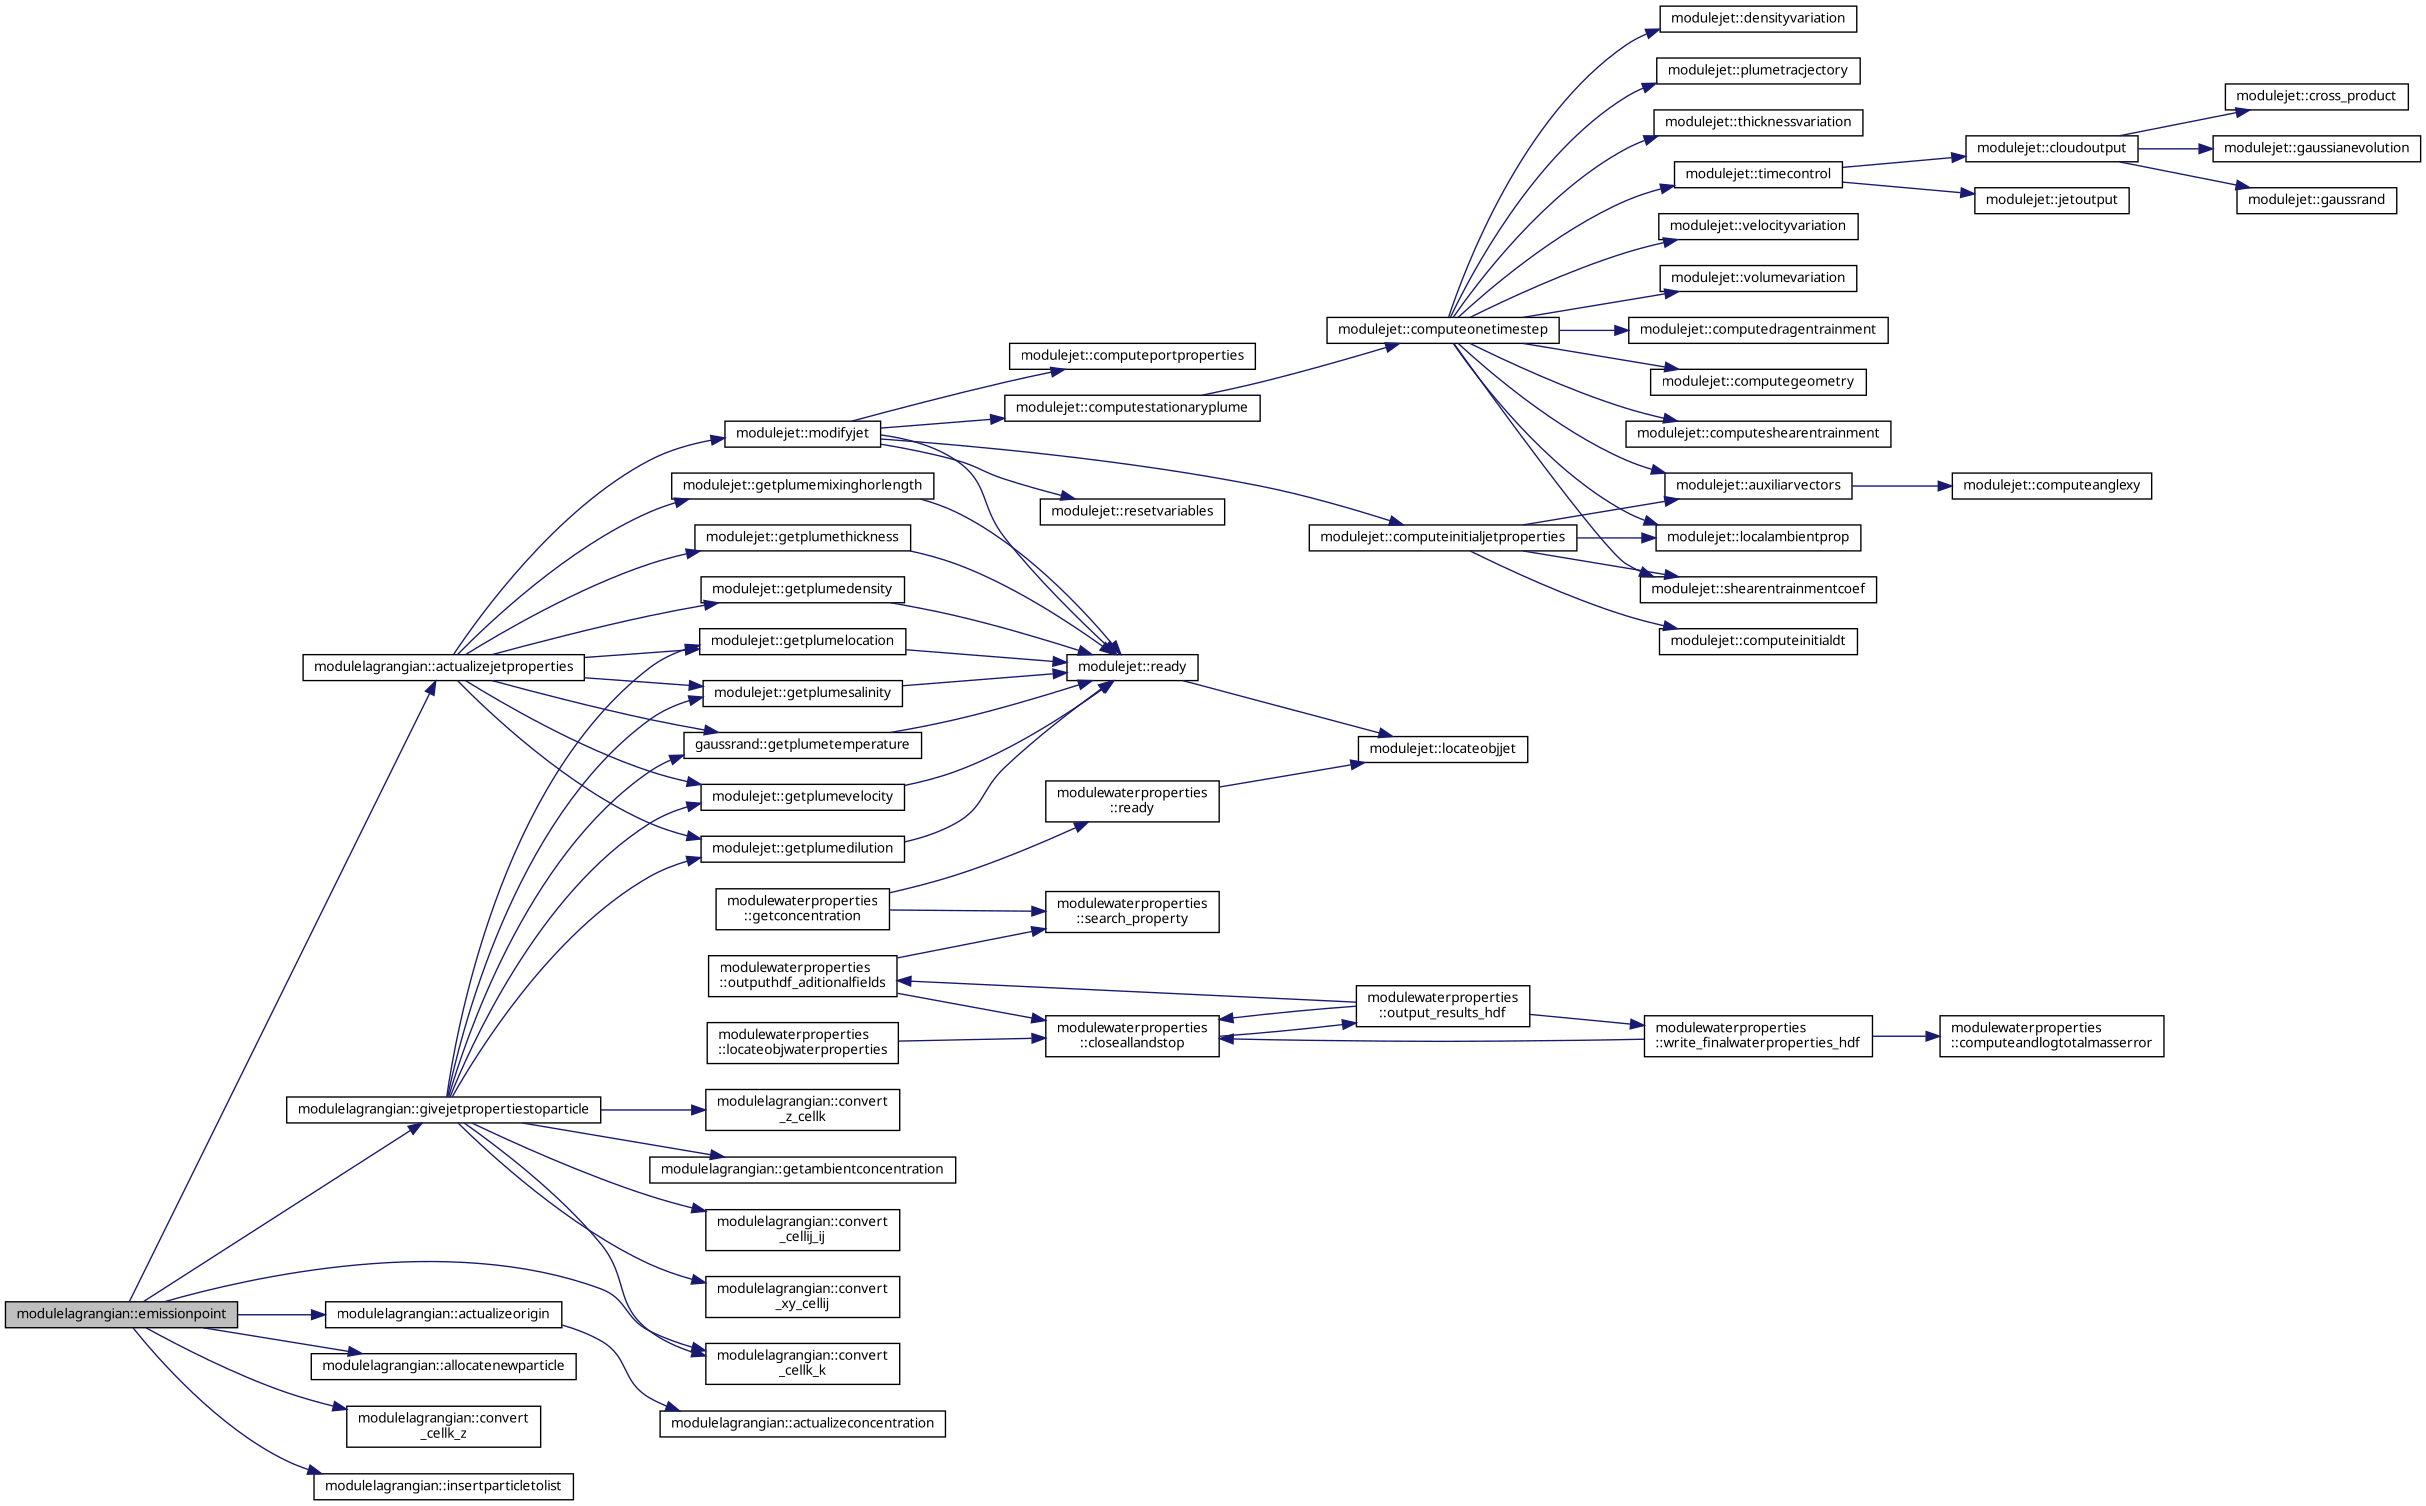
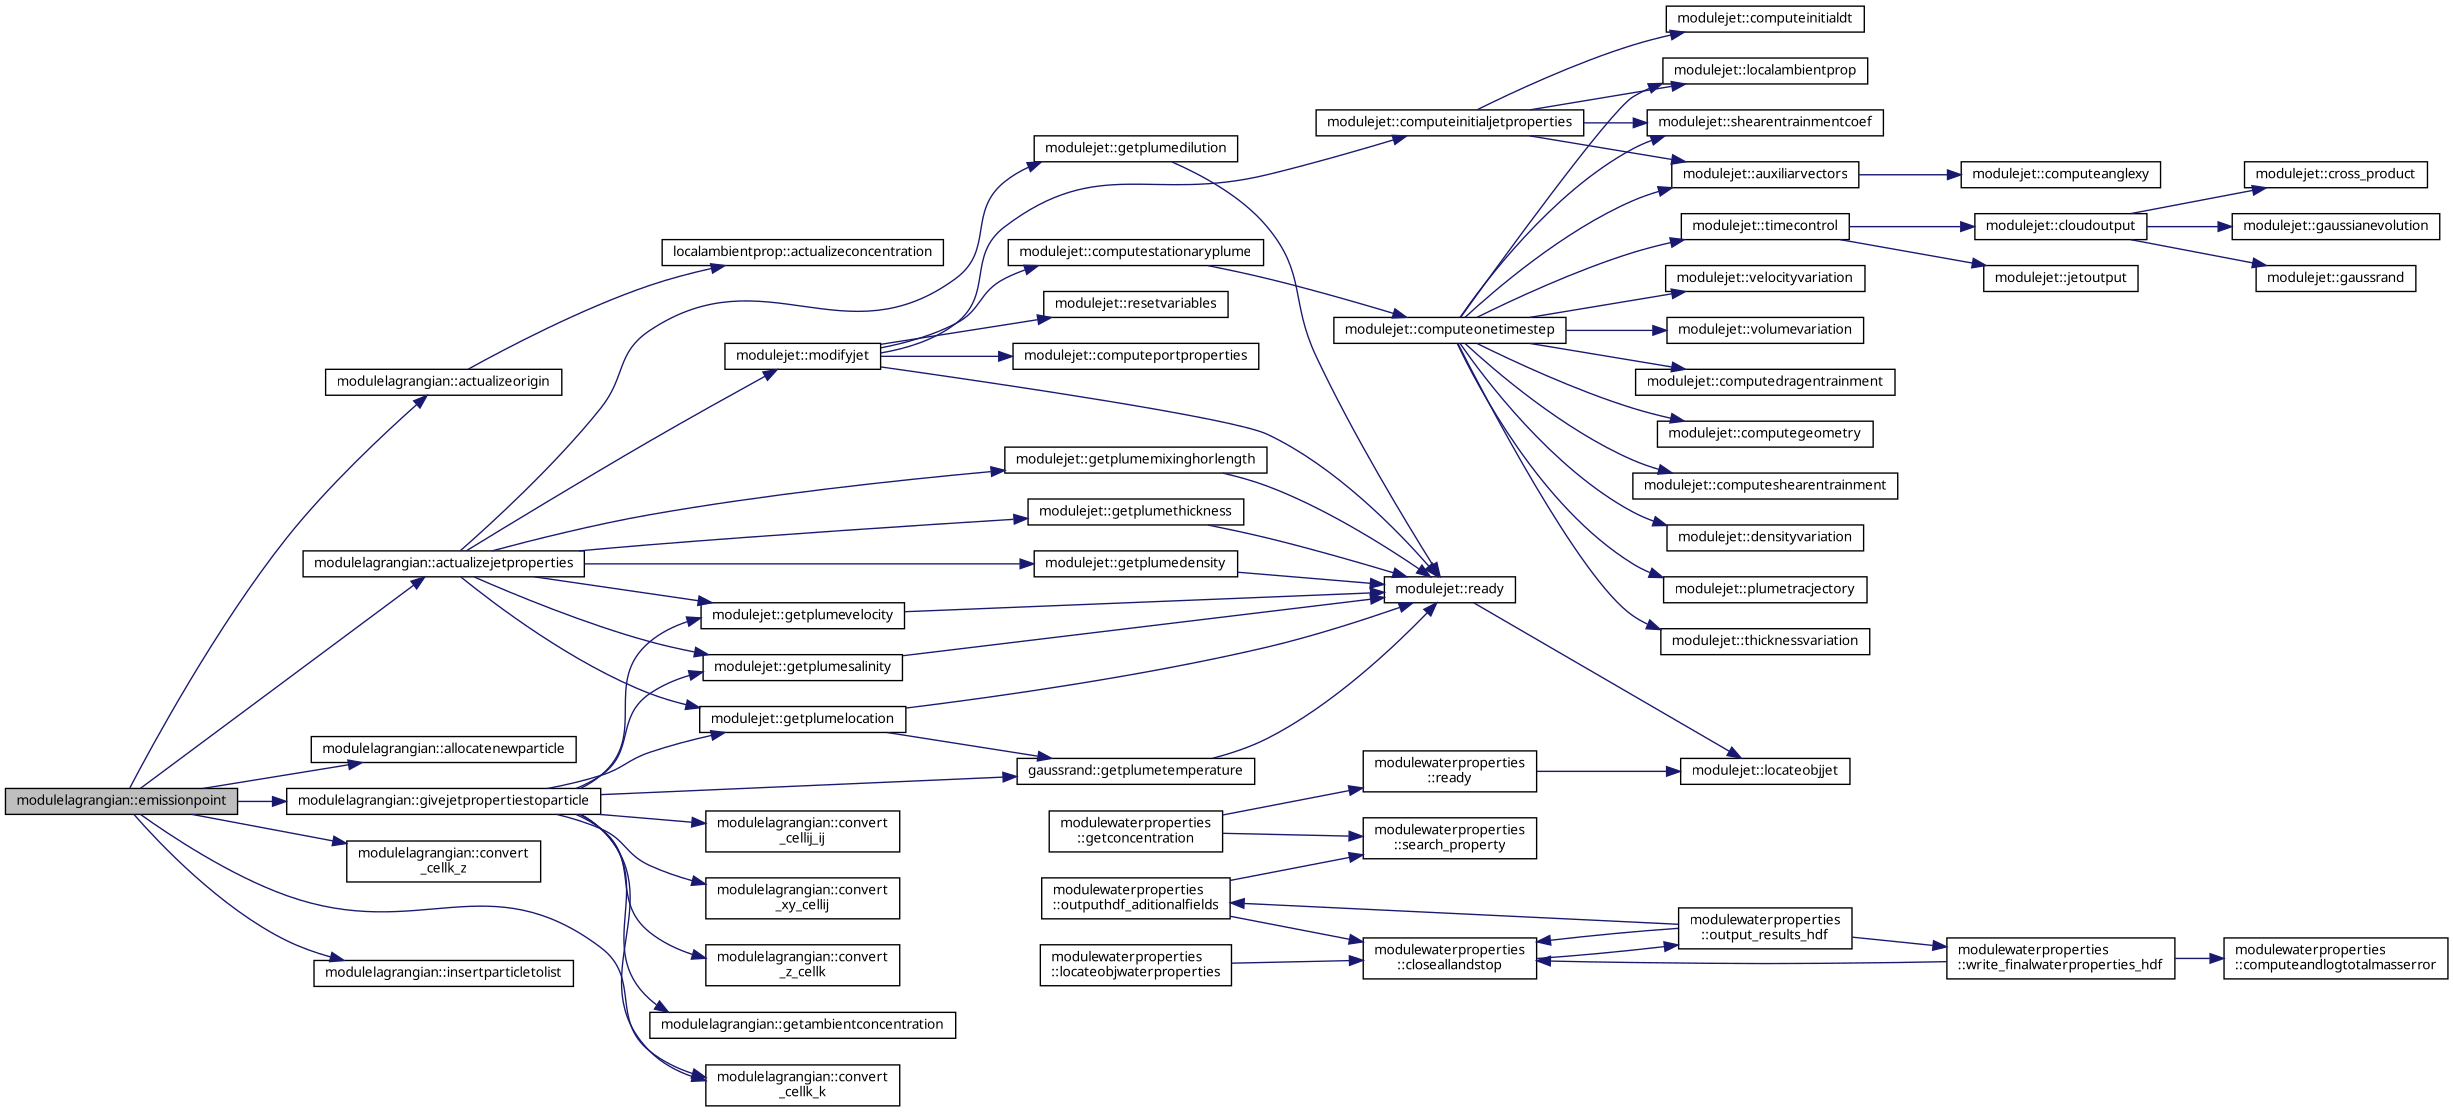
(592, 706) -> (962, 744)
(551, 959) -> none
(803, 1424) -> (803, 253)
